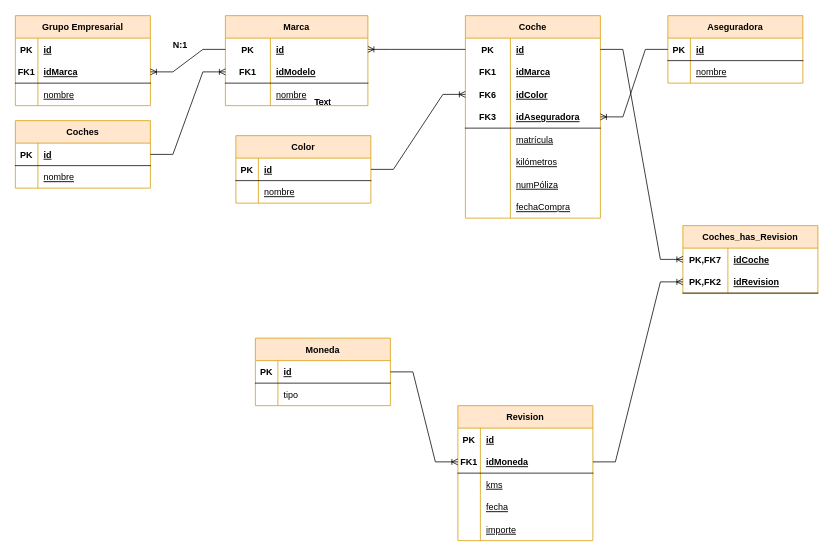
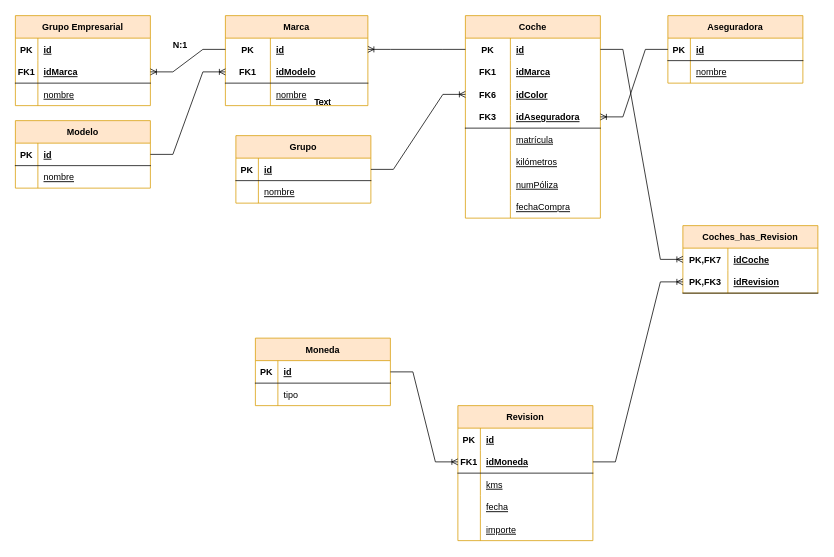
(83, 132) -> (83, 132)
(303, 147) -> (303, 147)
(705, 282) -> (705, 282)
